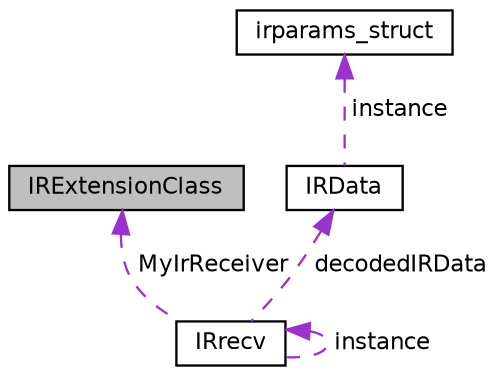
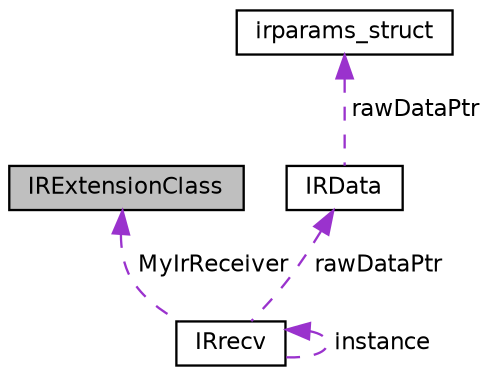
(397, 110) -> (412, 110)
(398, 266) -> (375, 266)
